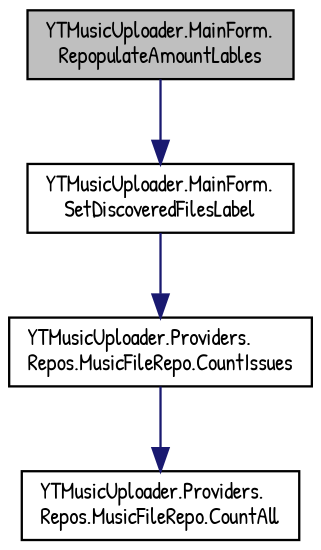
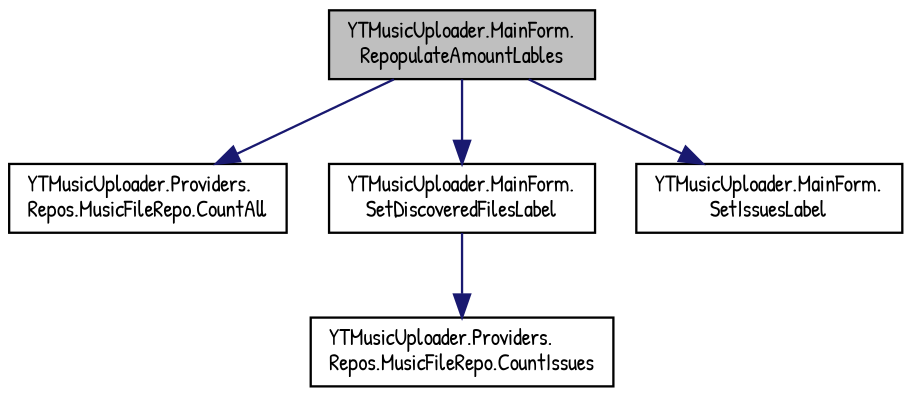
none -> (769, 198)
(161, 417) -> (316, 117)
